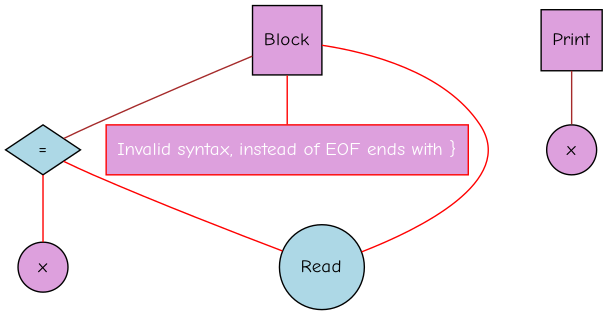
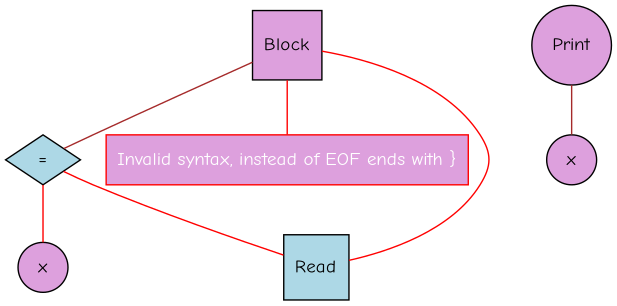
(572, 40) -> (572, 45)
(322, 267) -> (316, 267)
